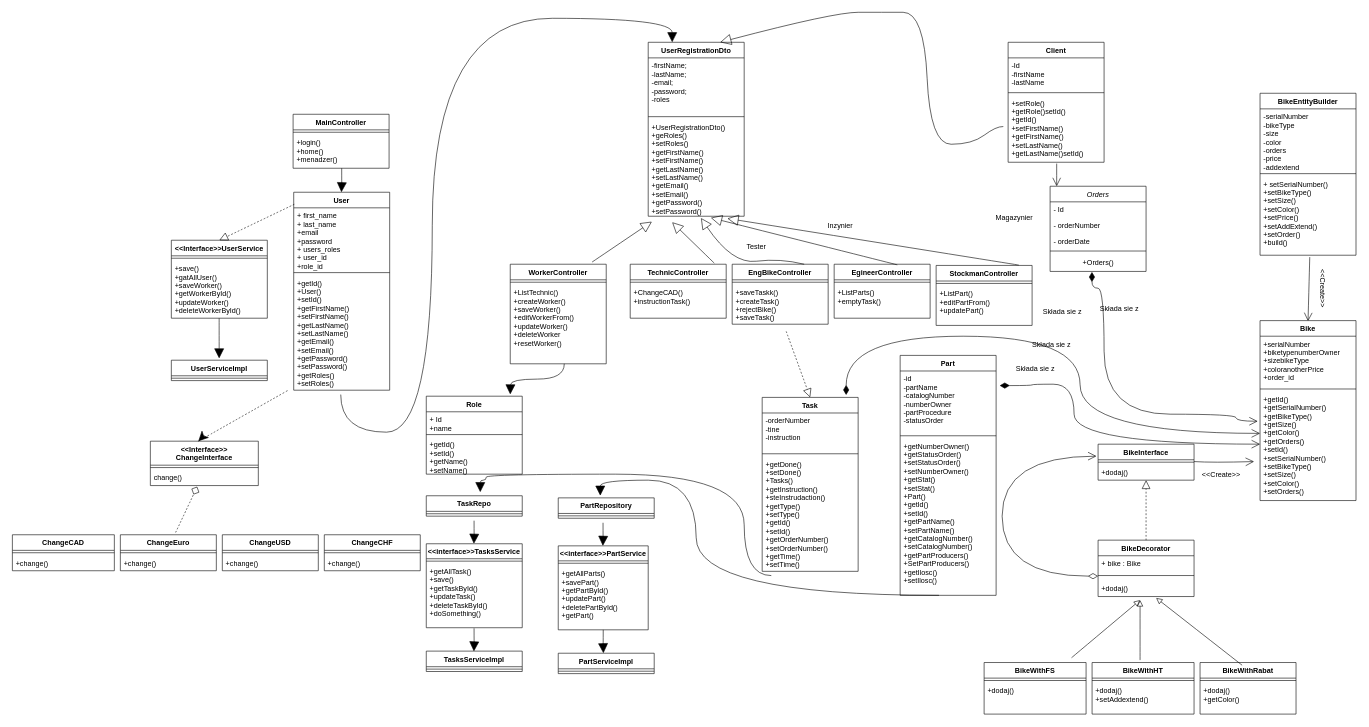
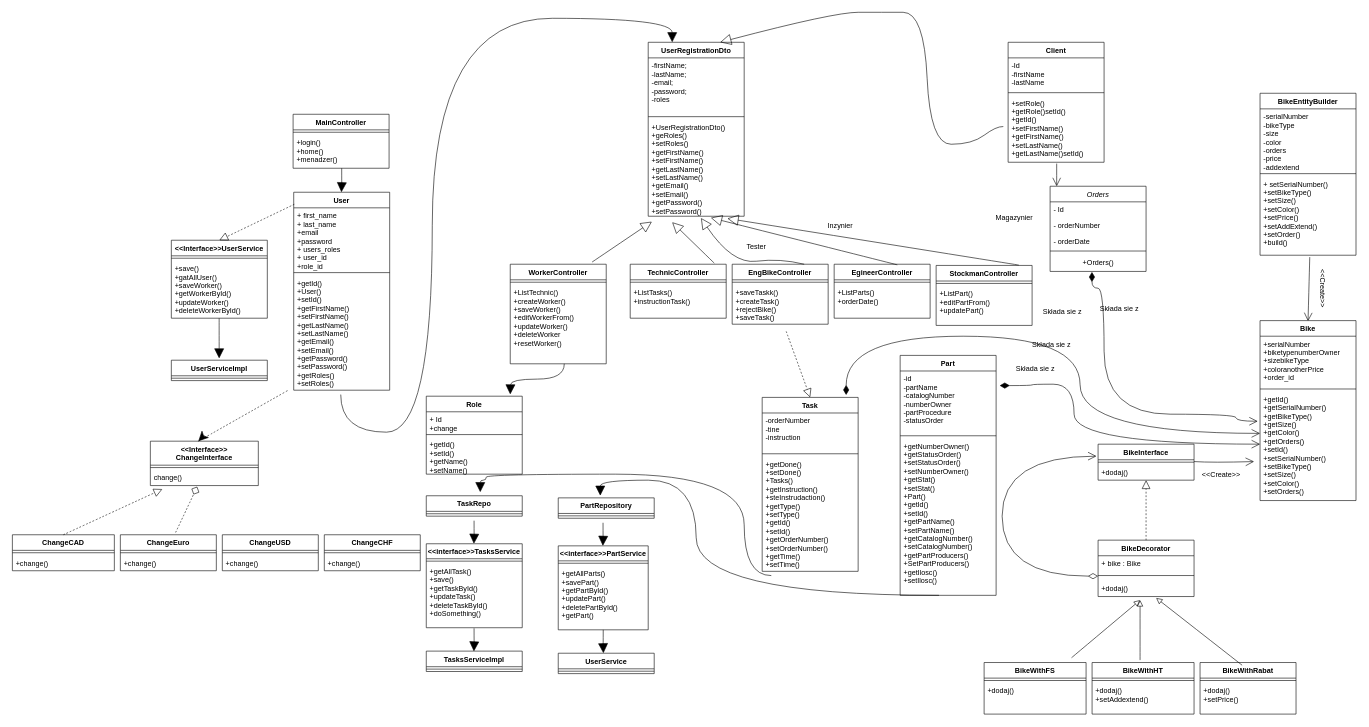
(658, 293) -> (657, 293)
(861, 293) -> (861, 293)
(437, 420) -> (437, 420)
none -> (109, 514)
(606, 662) -> (606, 662)
(1220, 691) -> (1220, 691)
